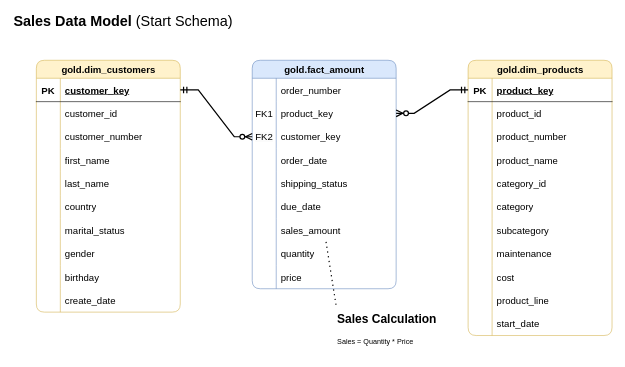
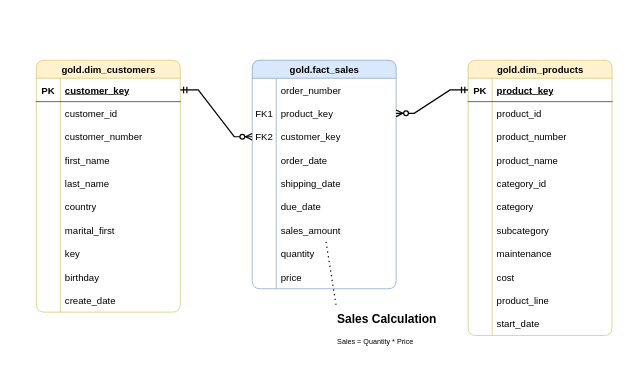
(123, 21) -> none
(325, 69) -> (325, 69)
(319, 184) -> (314, 184)
(100, 231) -> (96, 231)
(81, 254) -> (73, 254)
